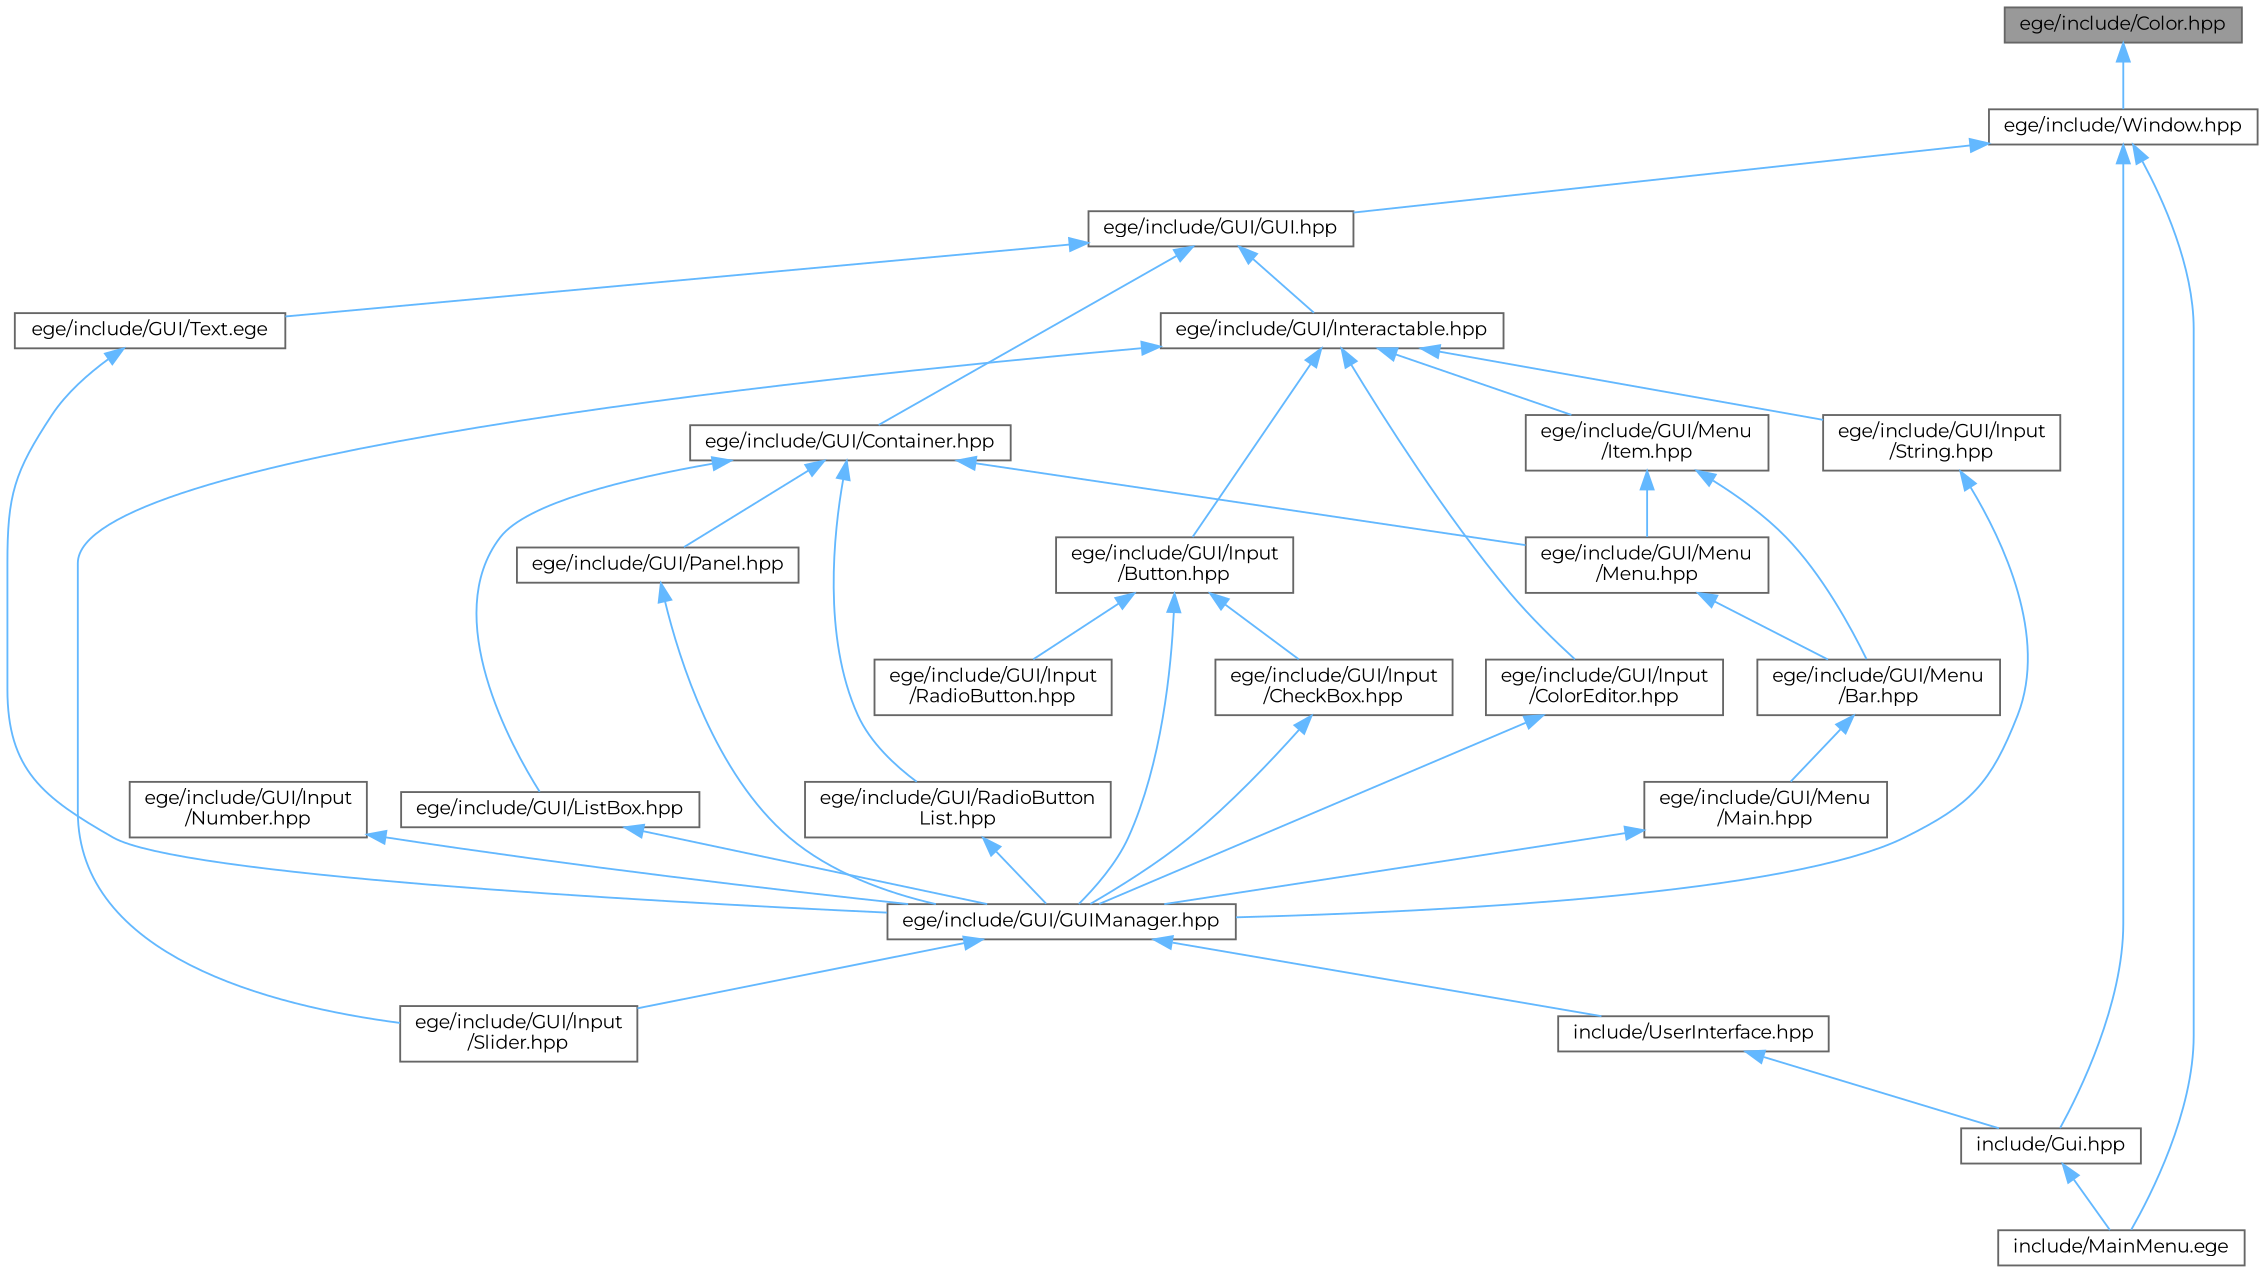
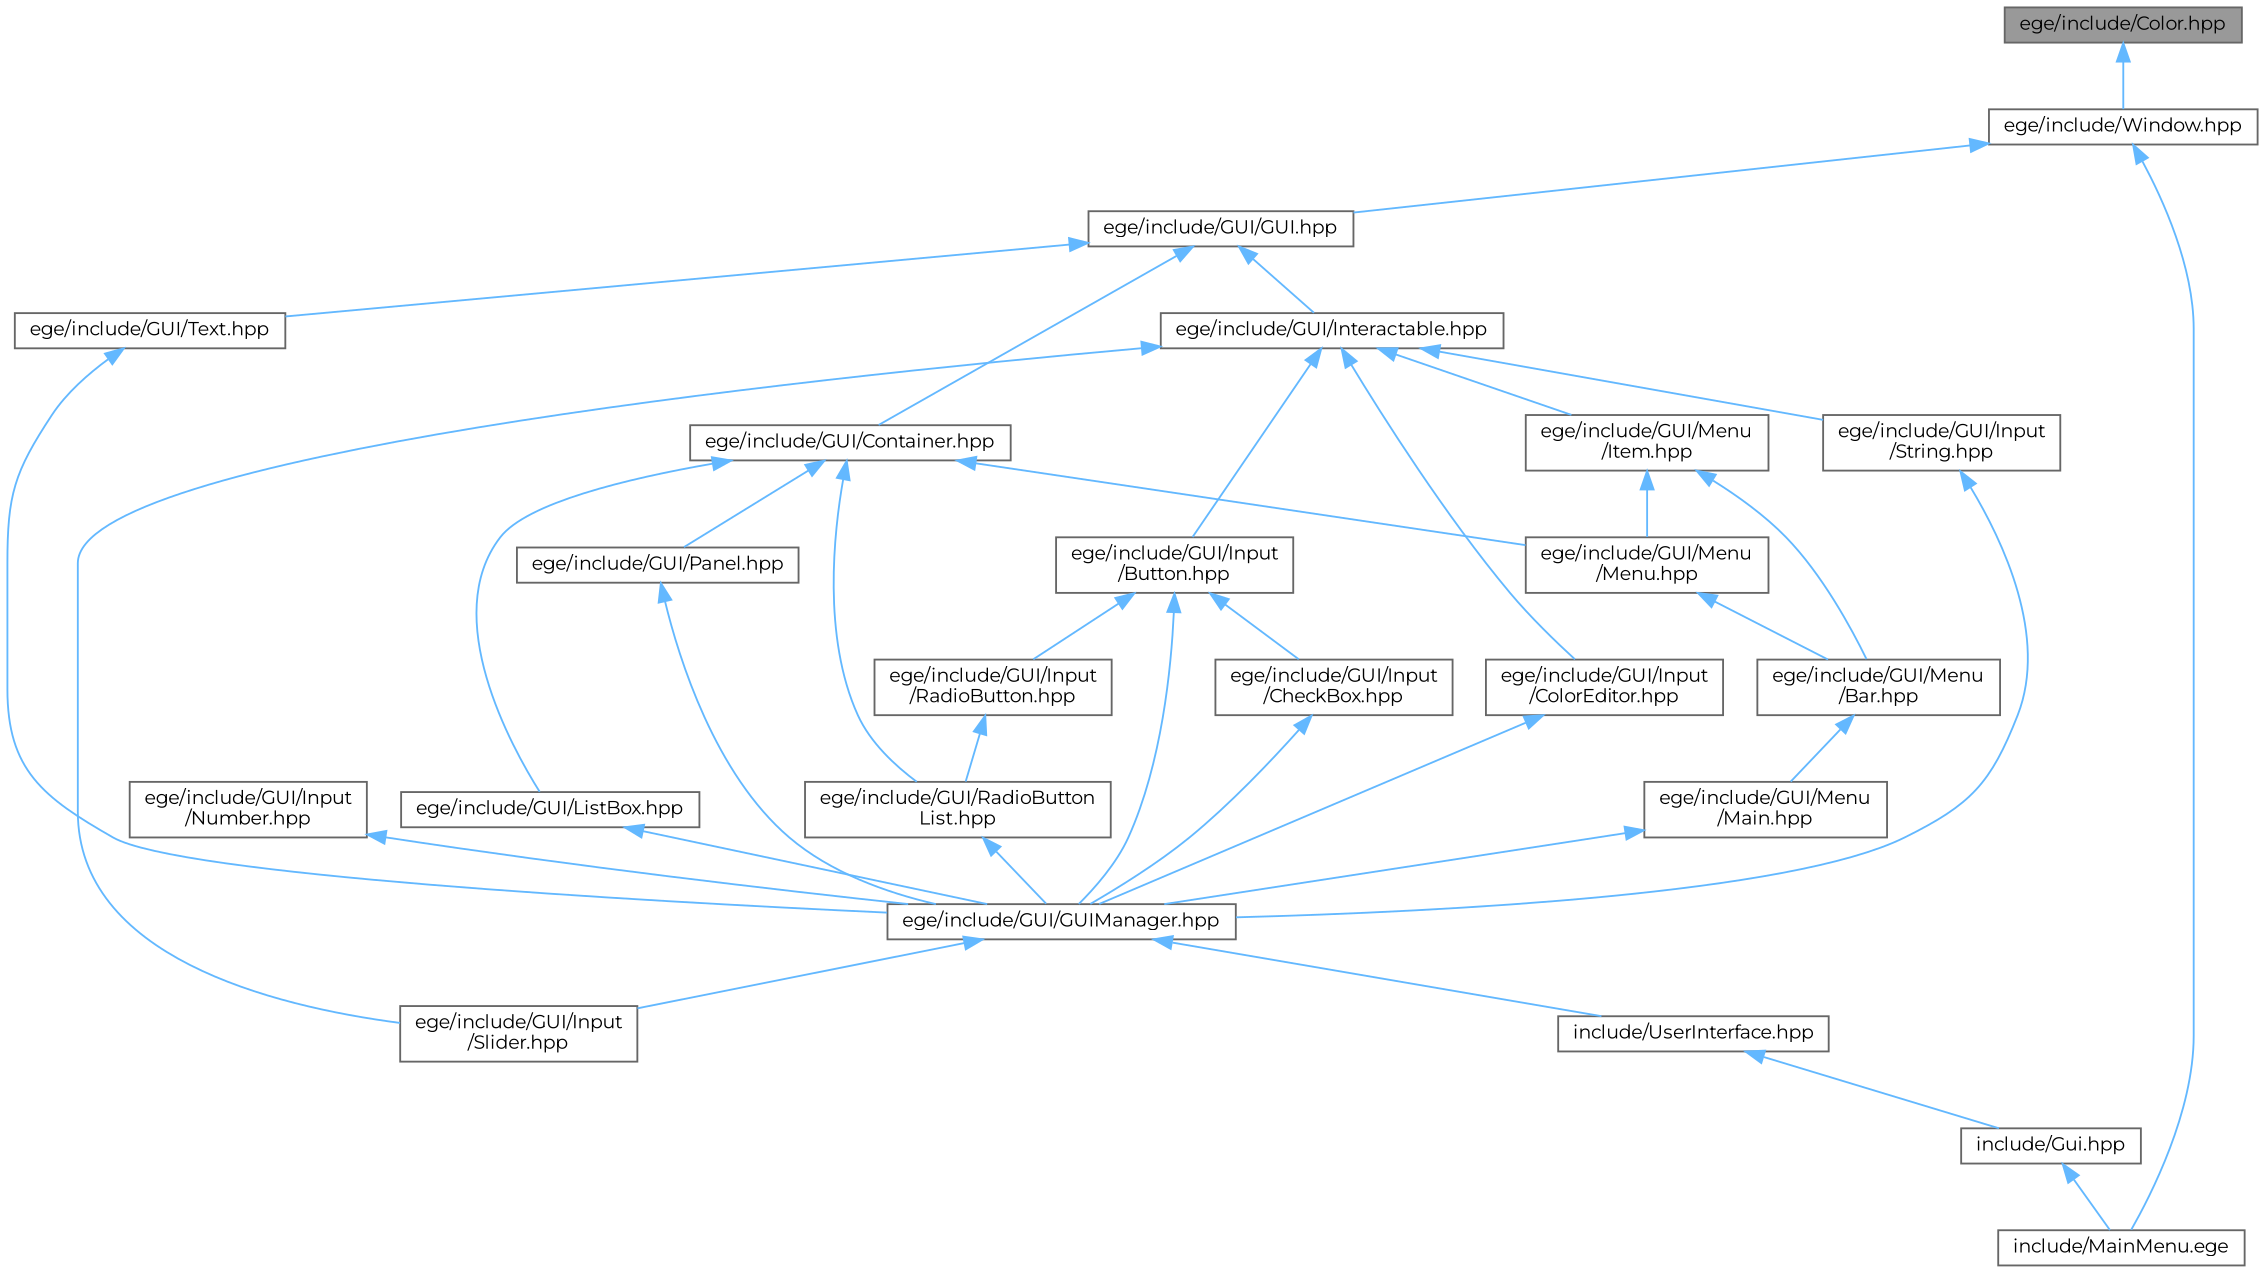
(150, 331) -> (150, 331)
(2123, 652) -> none
none -> (973, 758)
